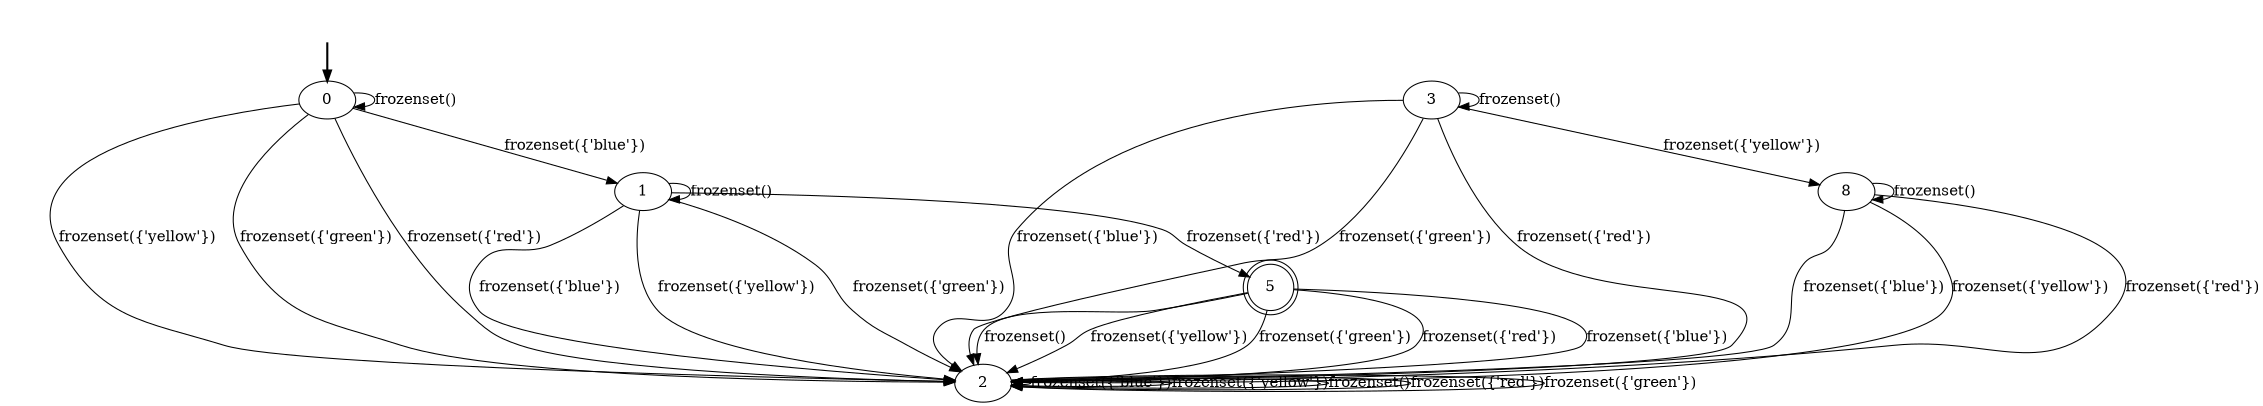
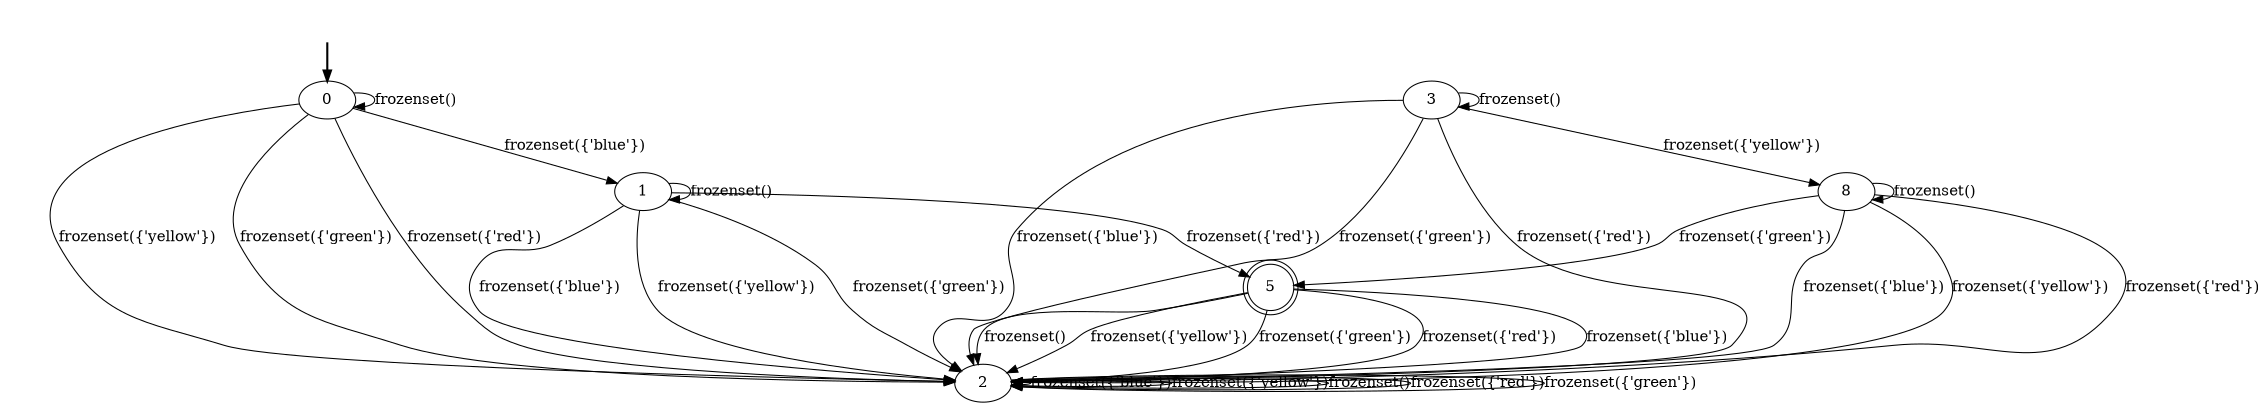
none -> (1567, 263)
